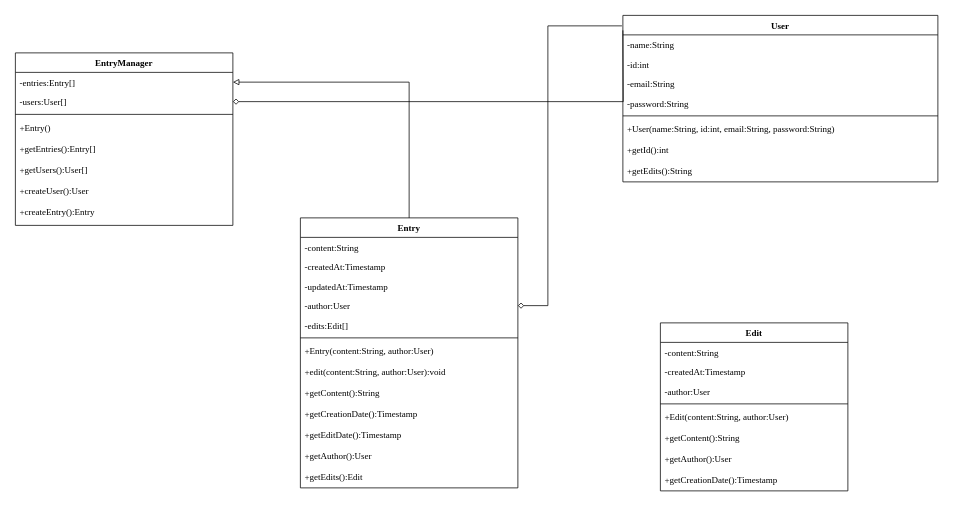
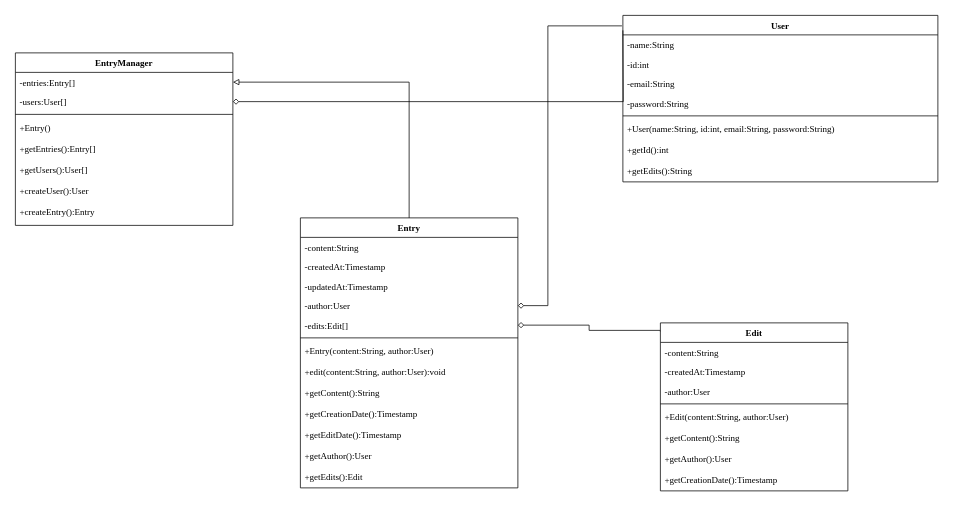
none -> (590, 330)
